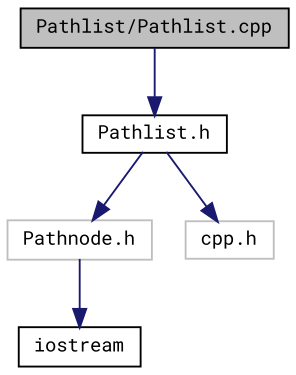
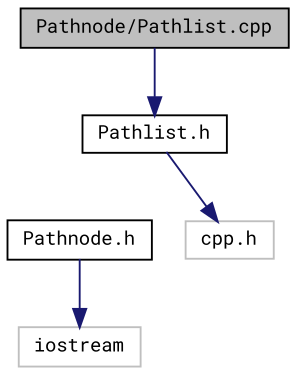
(155, 28) -> (155, 28)
(123, 179) -> none
(80, 240) -> (80, 240)
(80, 347) -> (80, 347)
